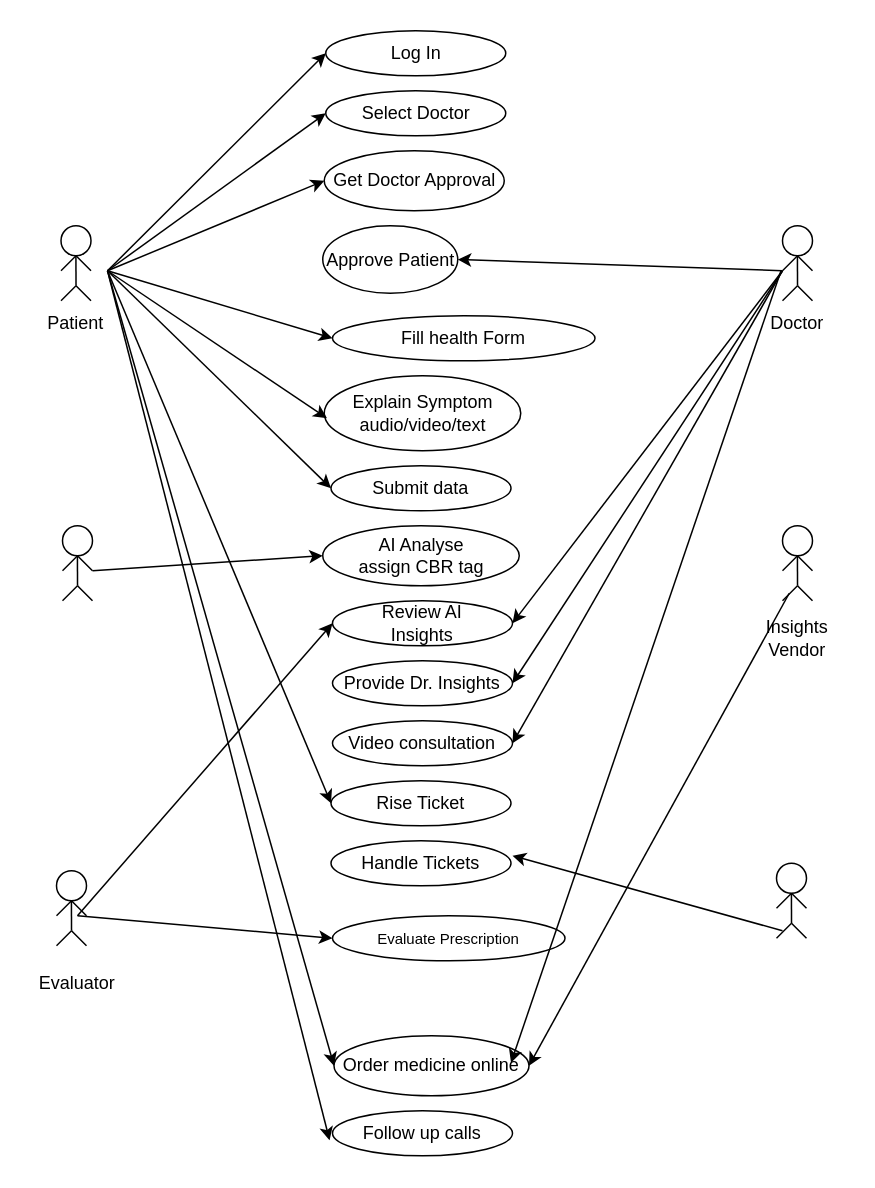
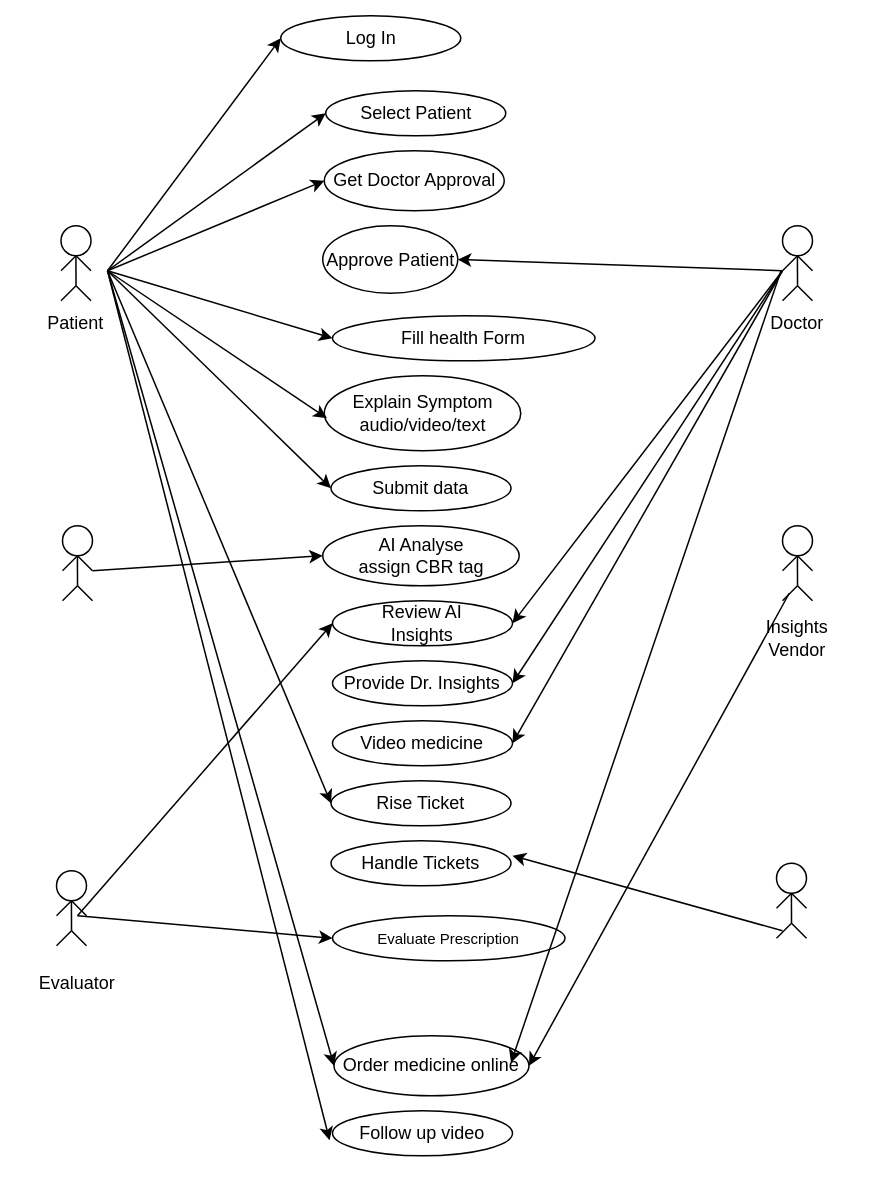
(416, 53) -> (371, 38)
(416, 113) -> (416, 113)
(422, 743) -> (422, 743)
(422, 1133) -> (422, 1133)
